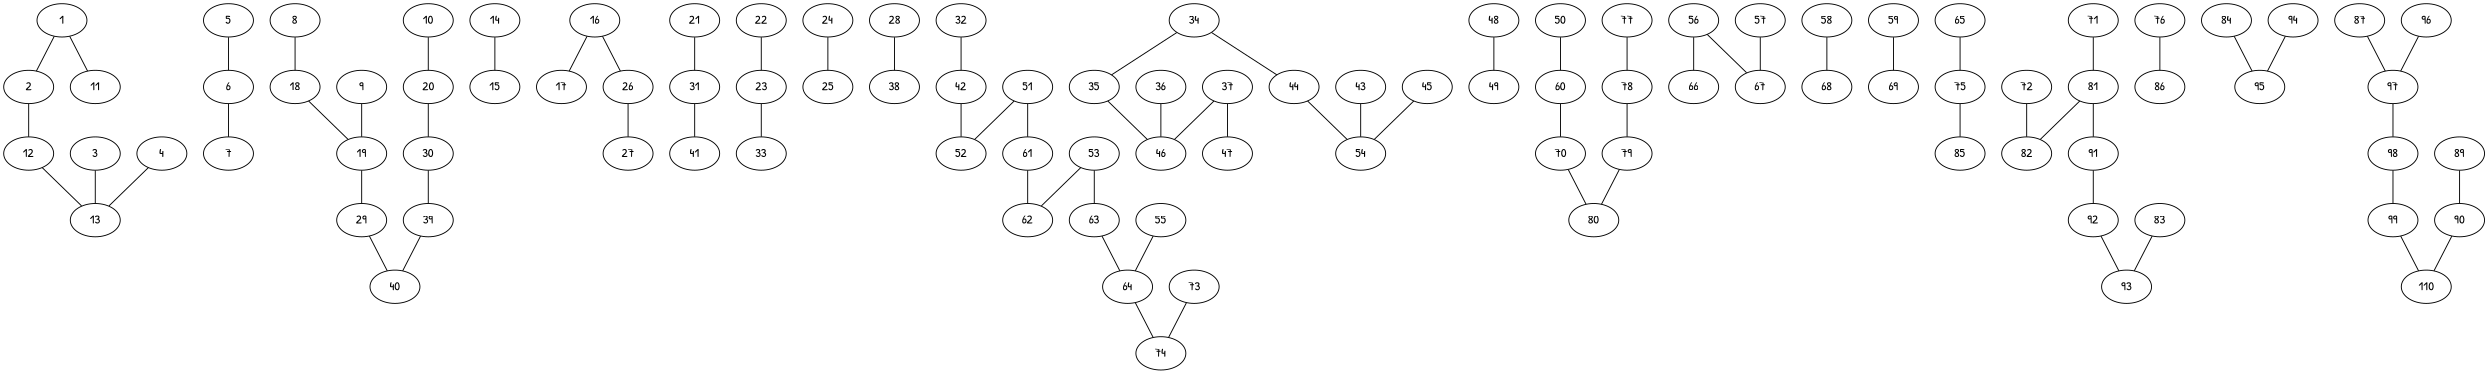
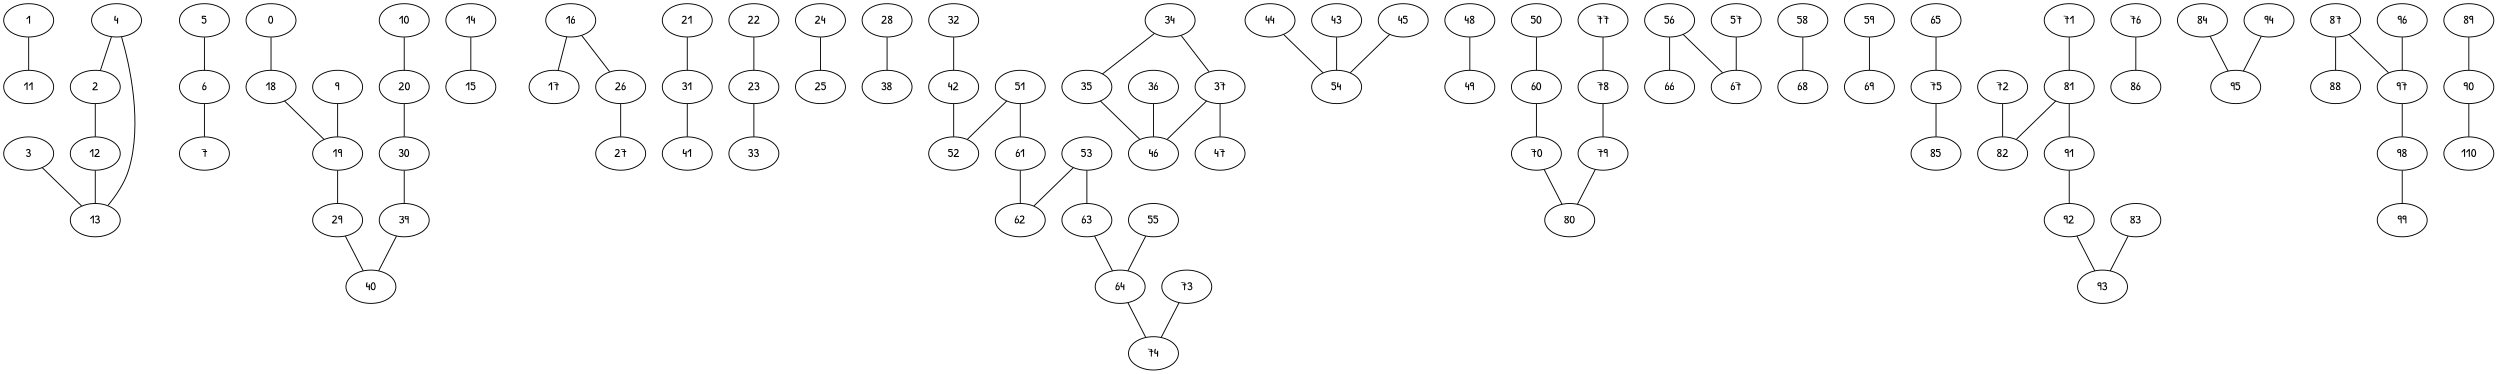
(295, 20) -> (271, 20)
(45, 54) -> (106, 54)
(1244, 54) -> (1195, 54)
none -> (2336, 87)
(2410, 253) -> none
